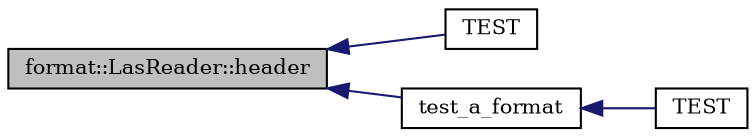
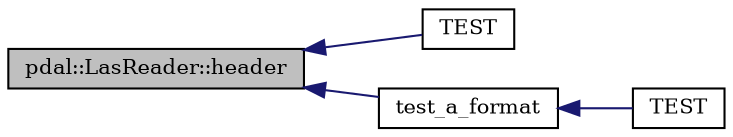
(168, 69) -> (156, 69)
